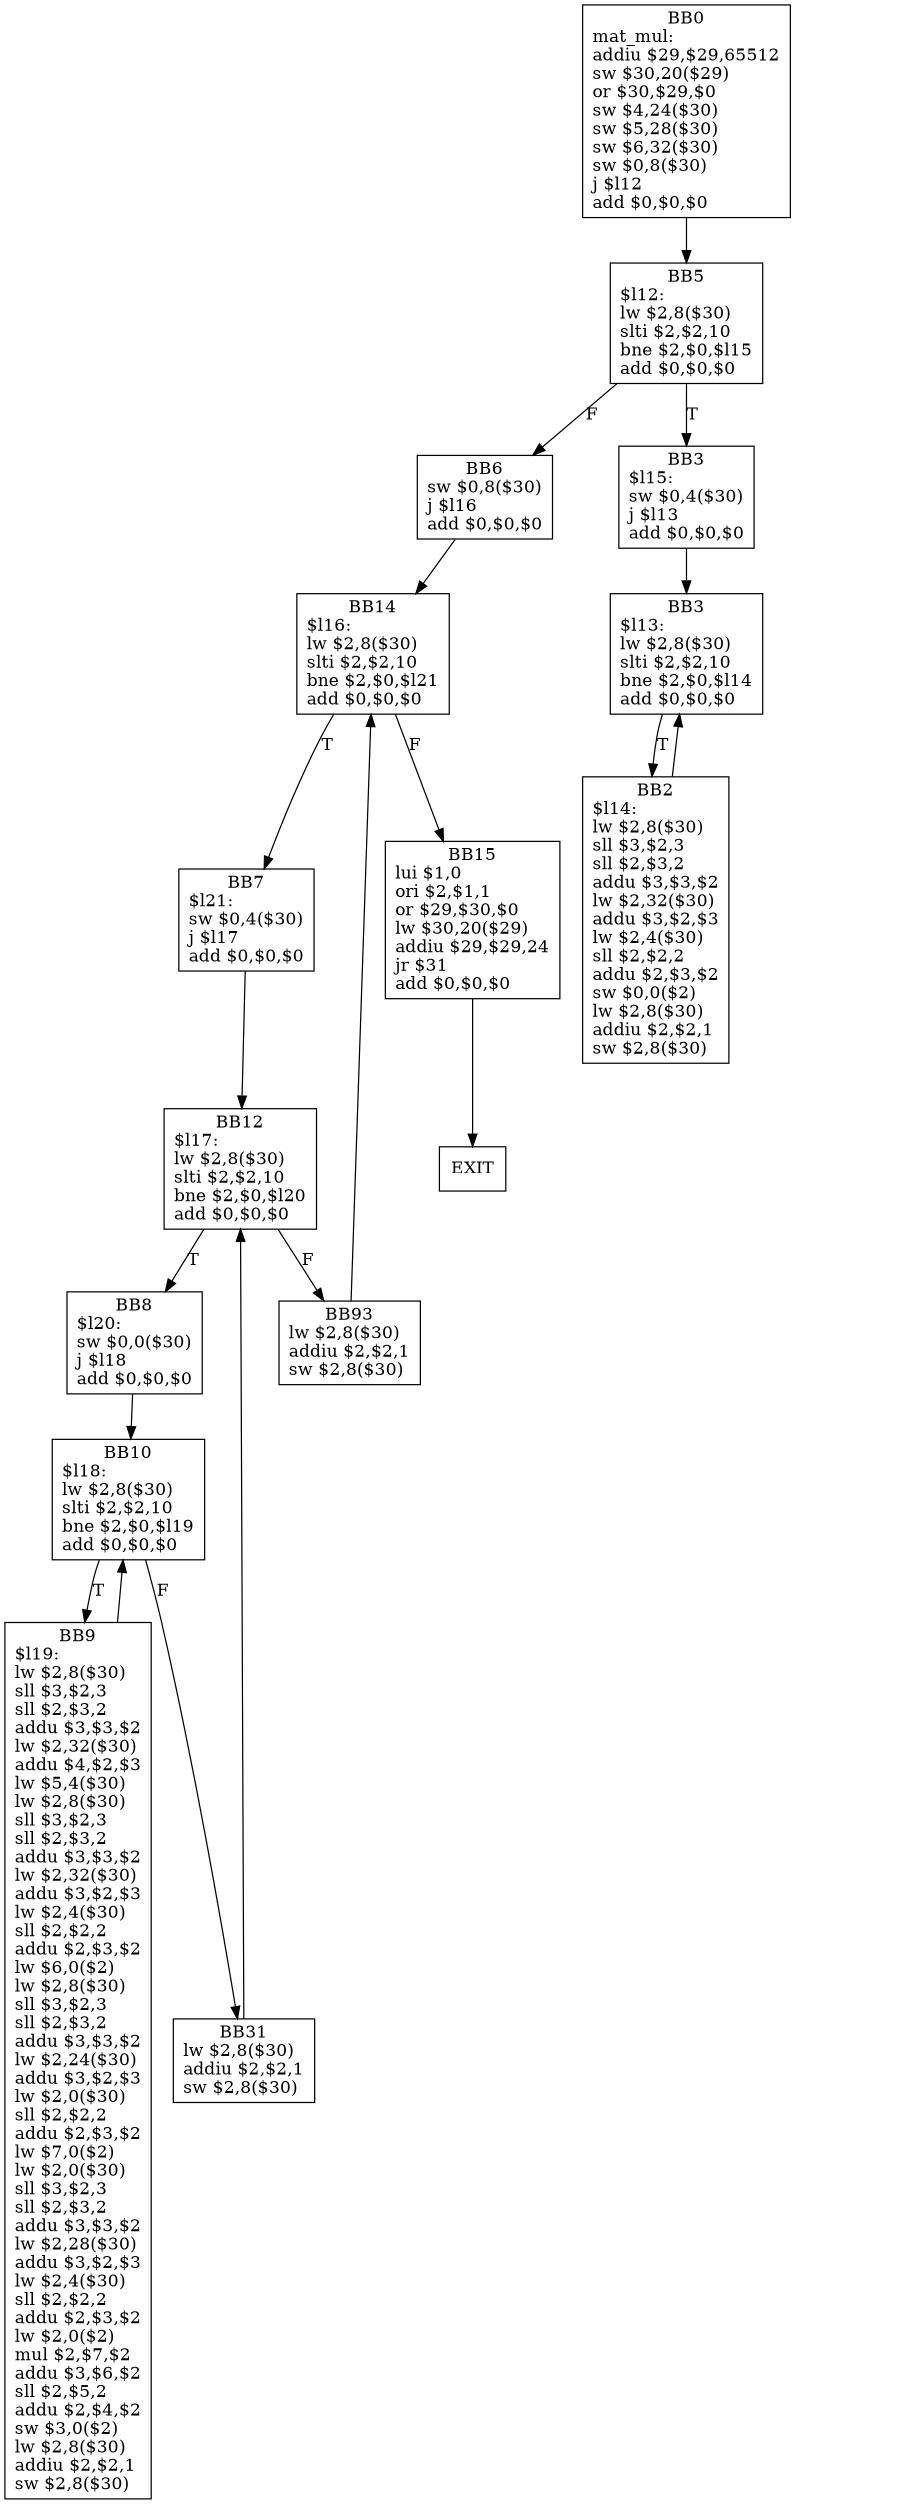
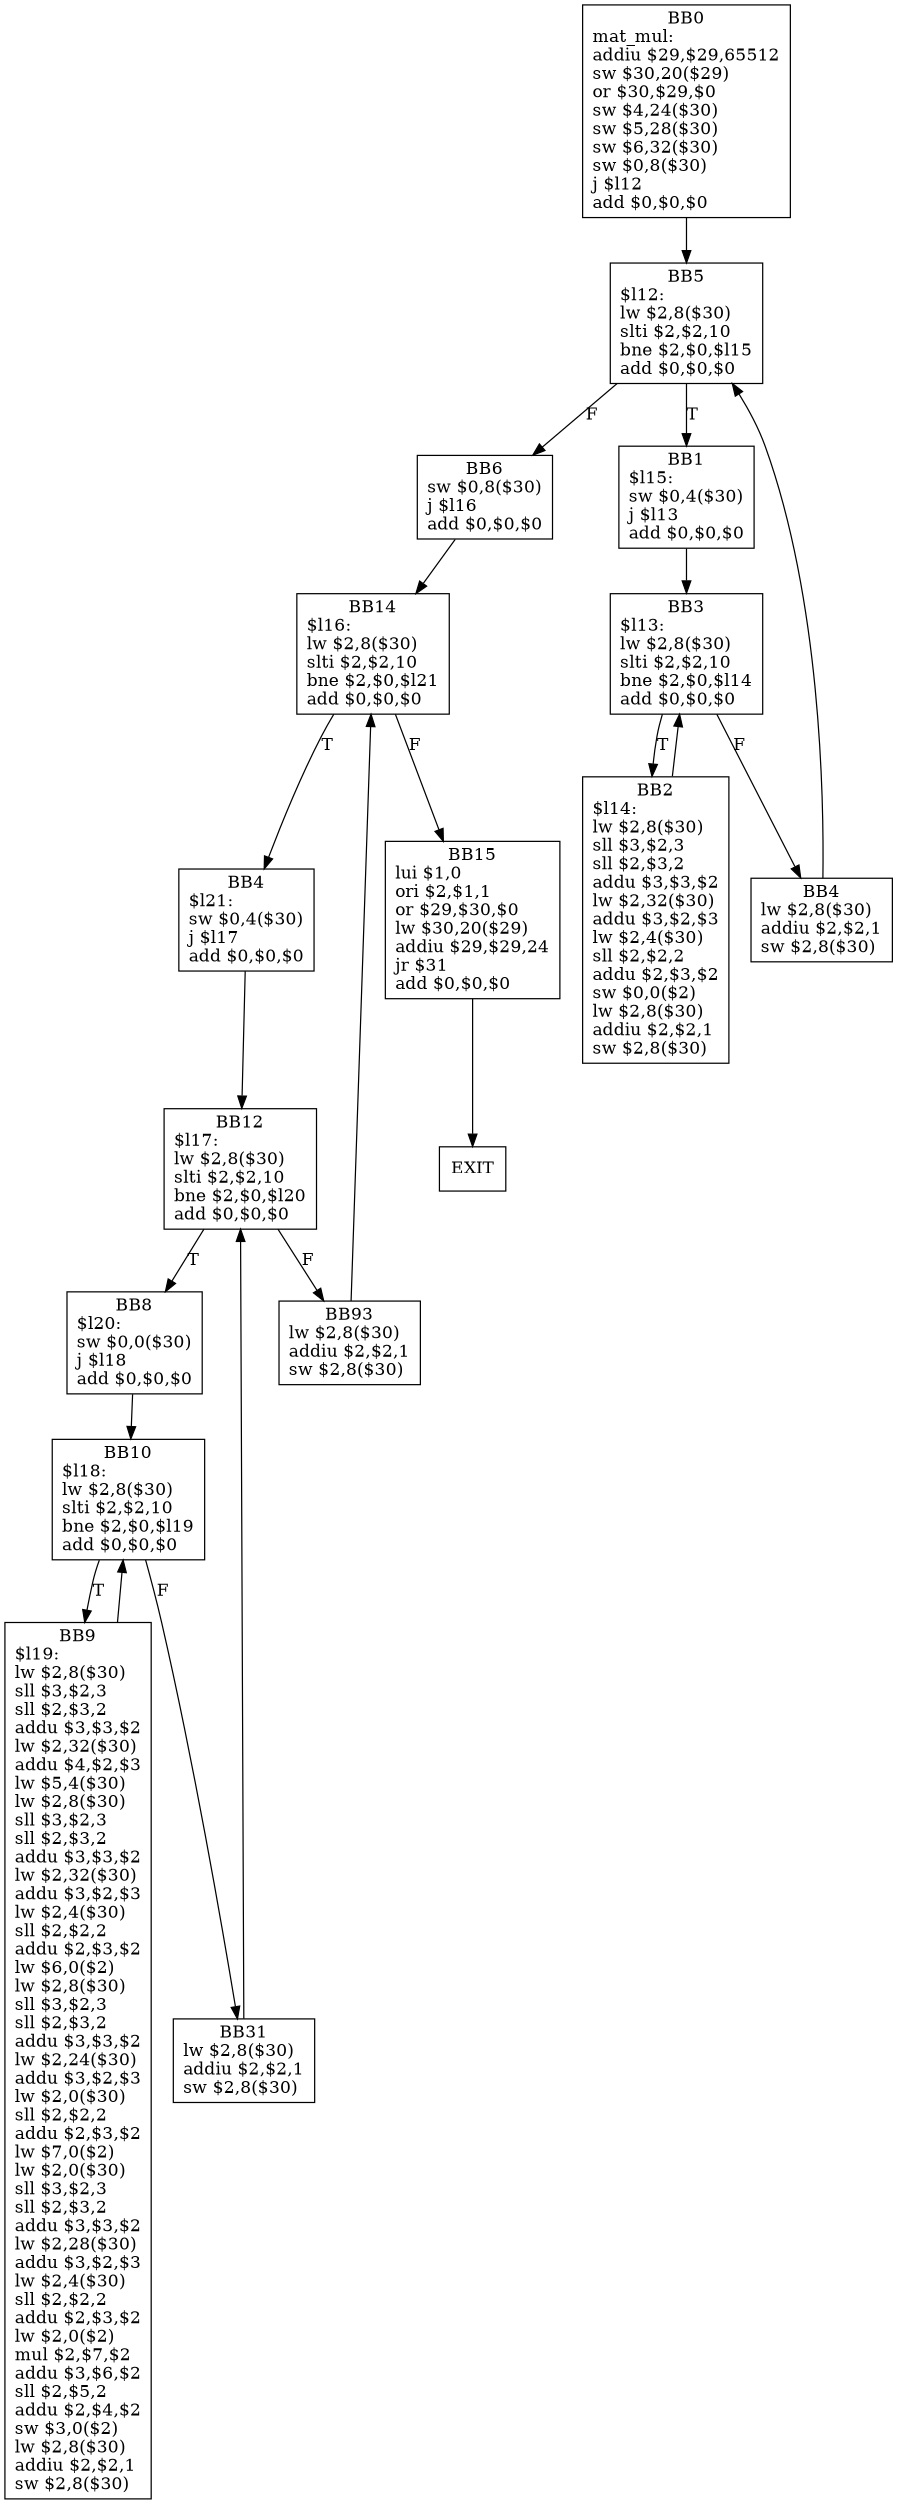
(686, 497) -> (686, 497)
(246, 920) -> (246, 920)
none -> (822, 920)
